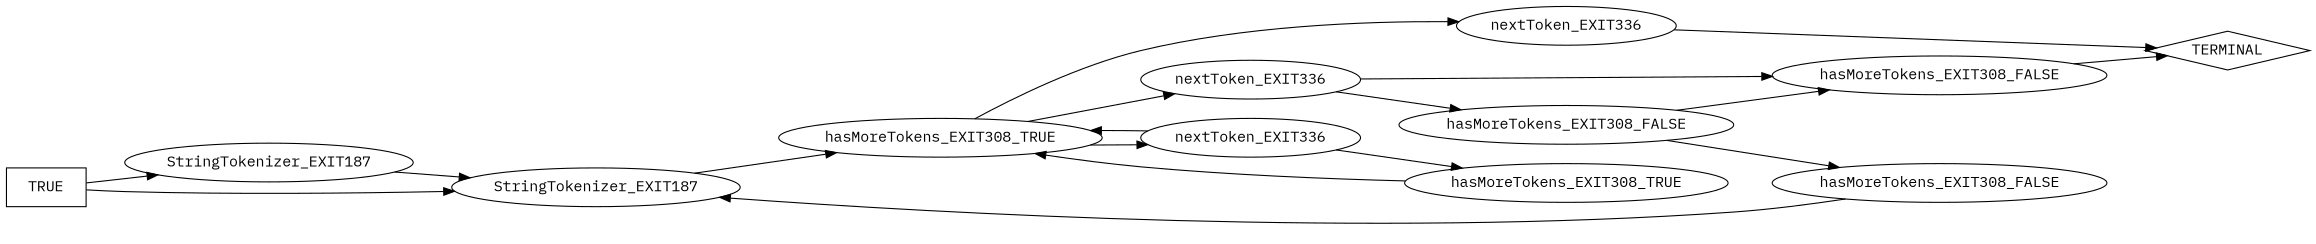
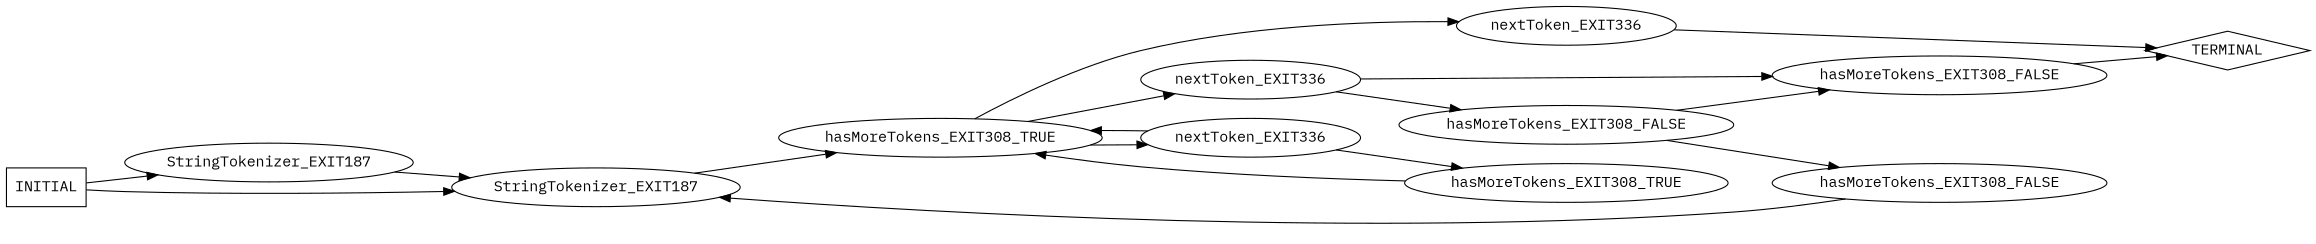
(46, 187) -> (46, 187)
